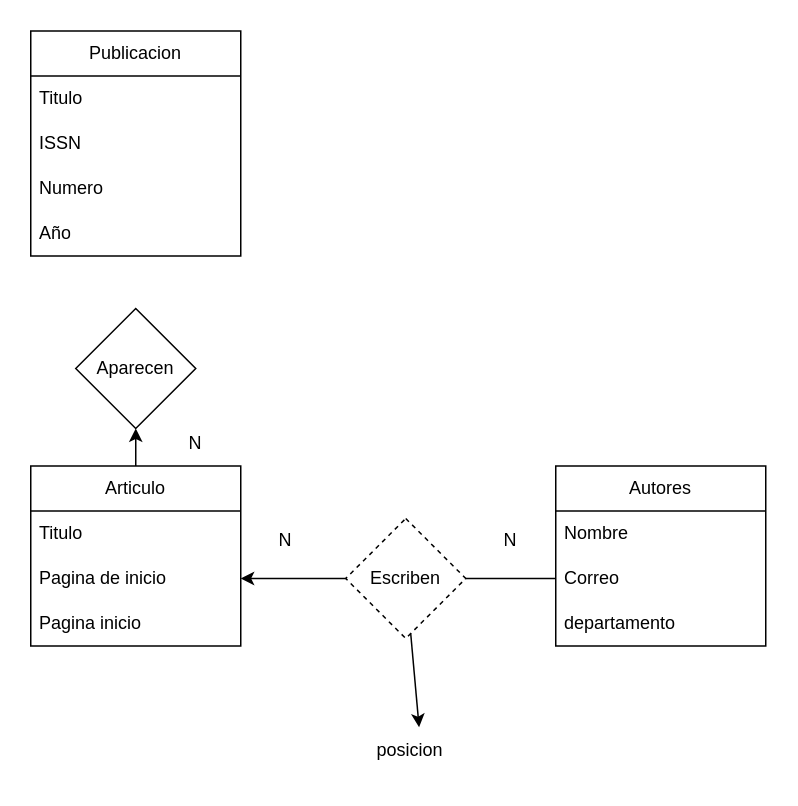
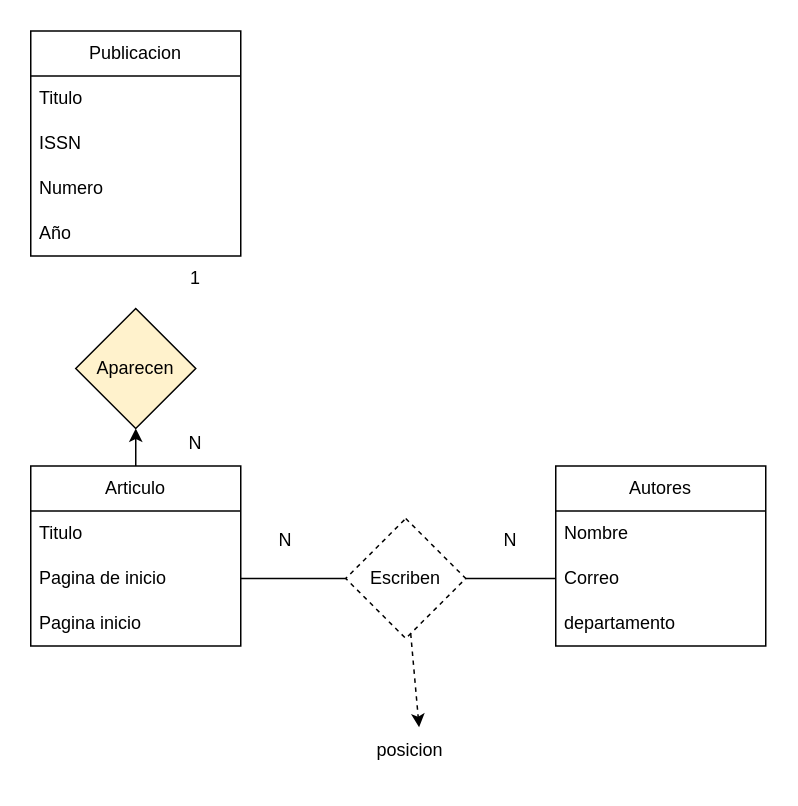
none -> (196, 278)
(136, 368) -> (136, 368)
(252, 578) -> (248, 578)
(414, 675) -> (414, 675)
